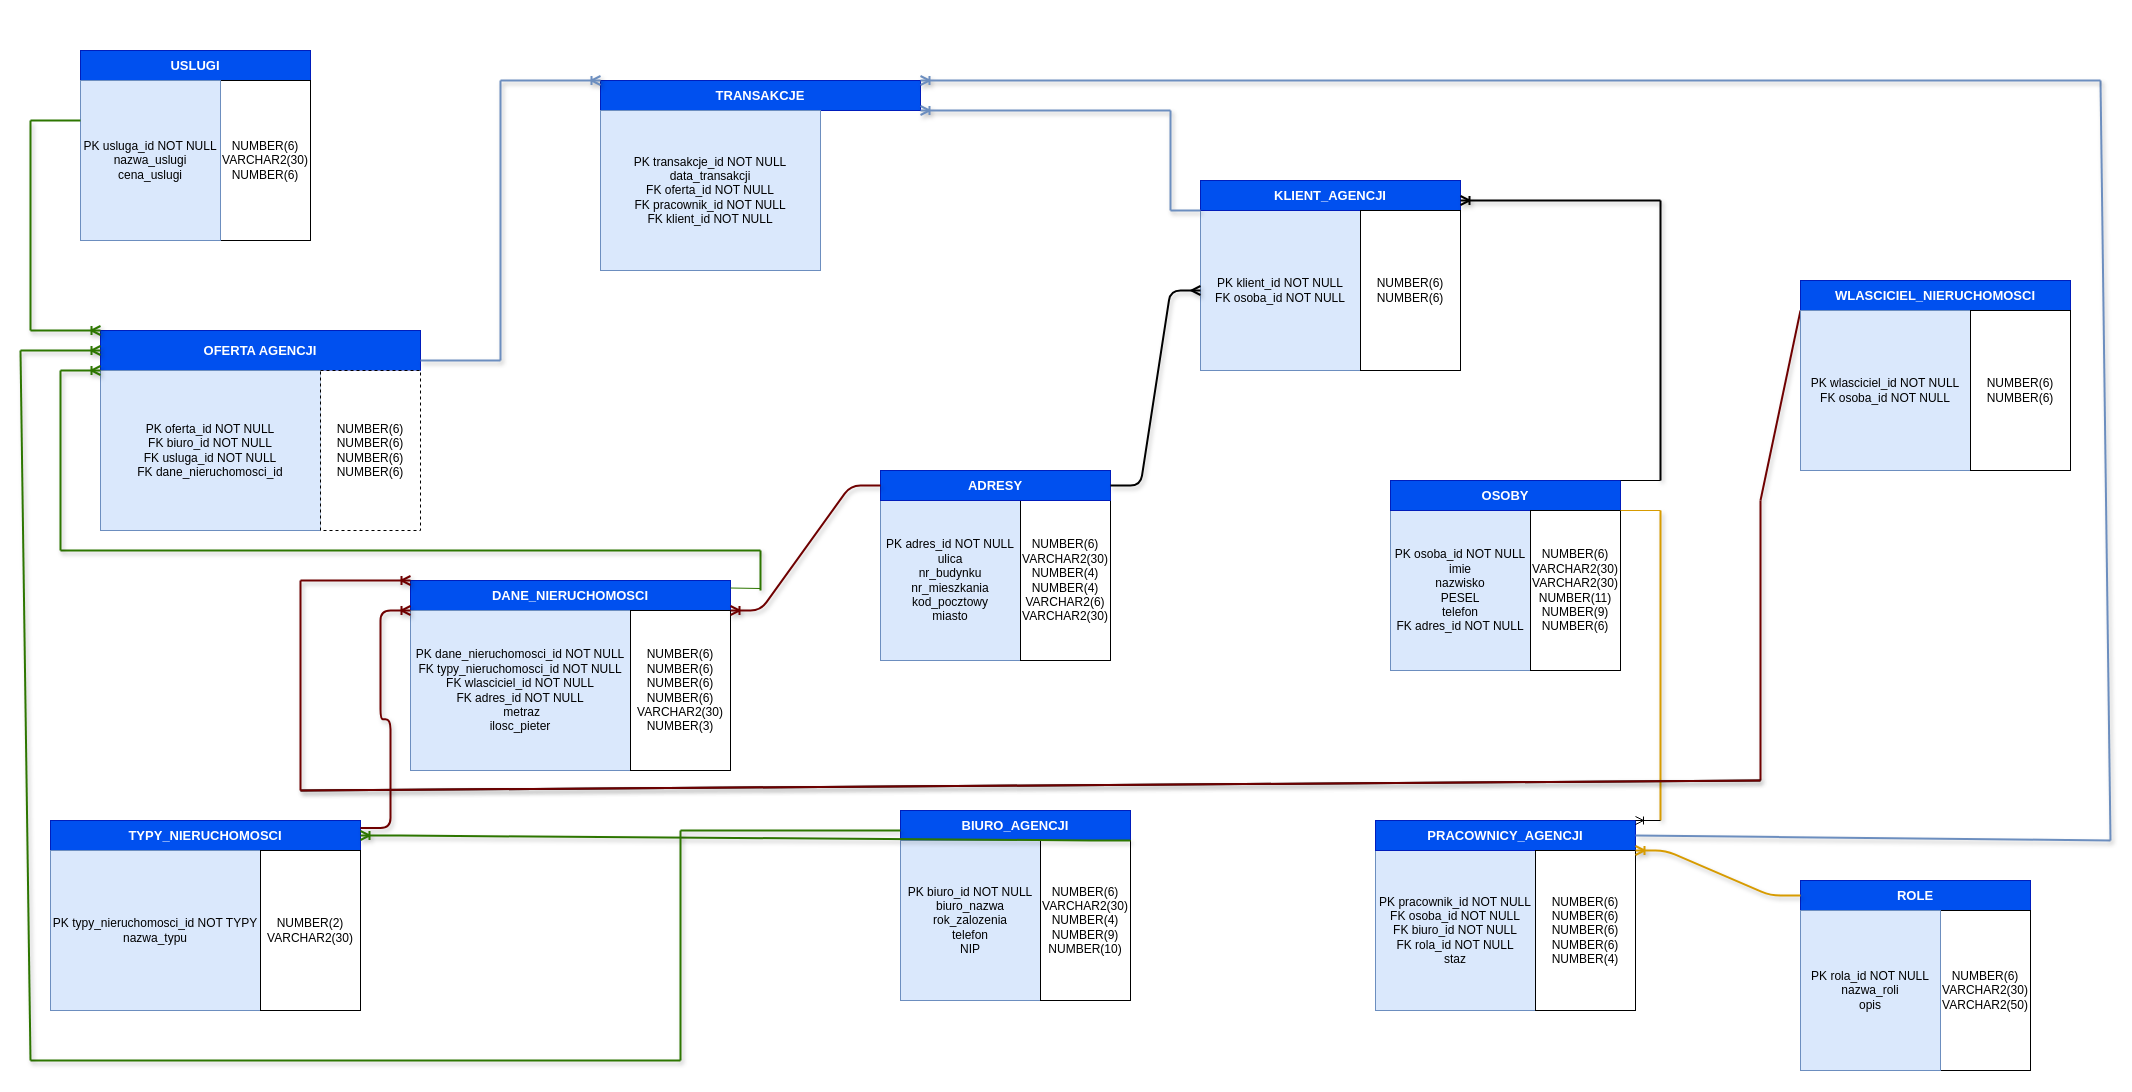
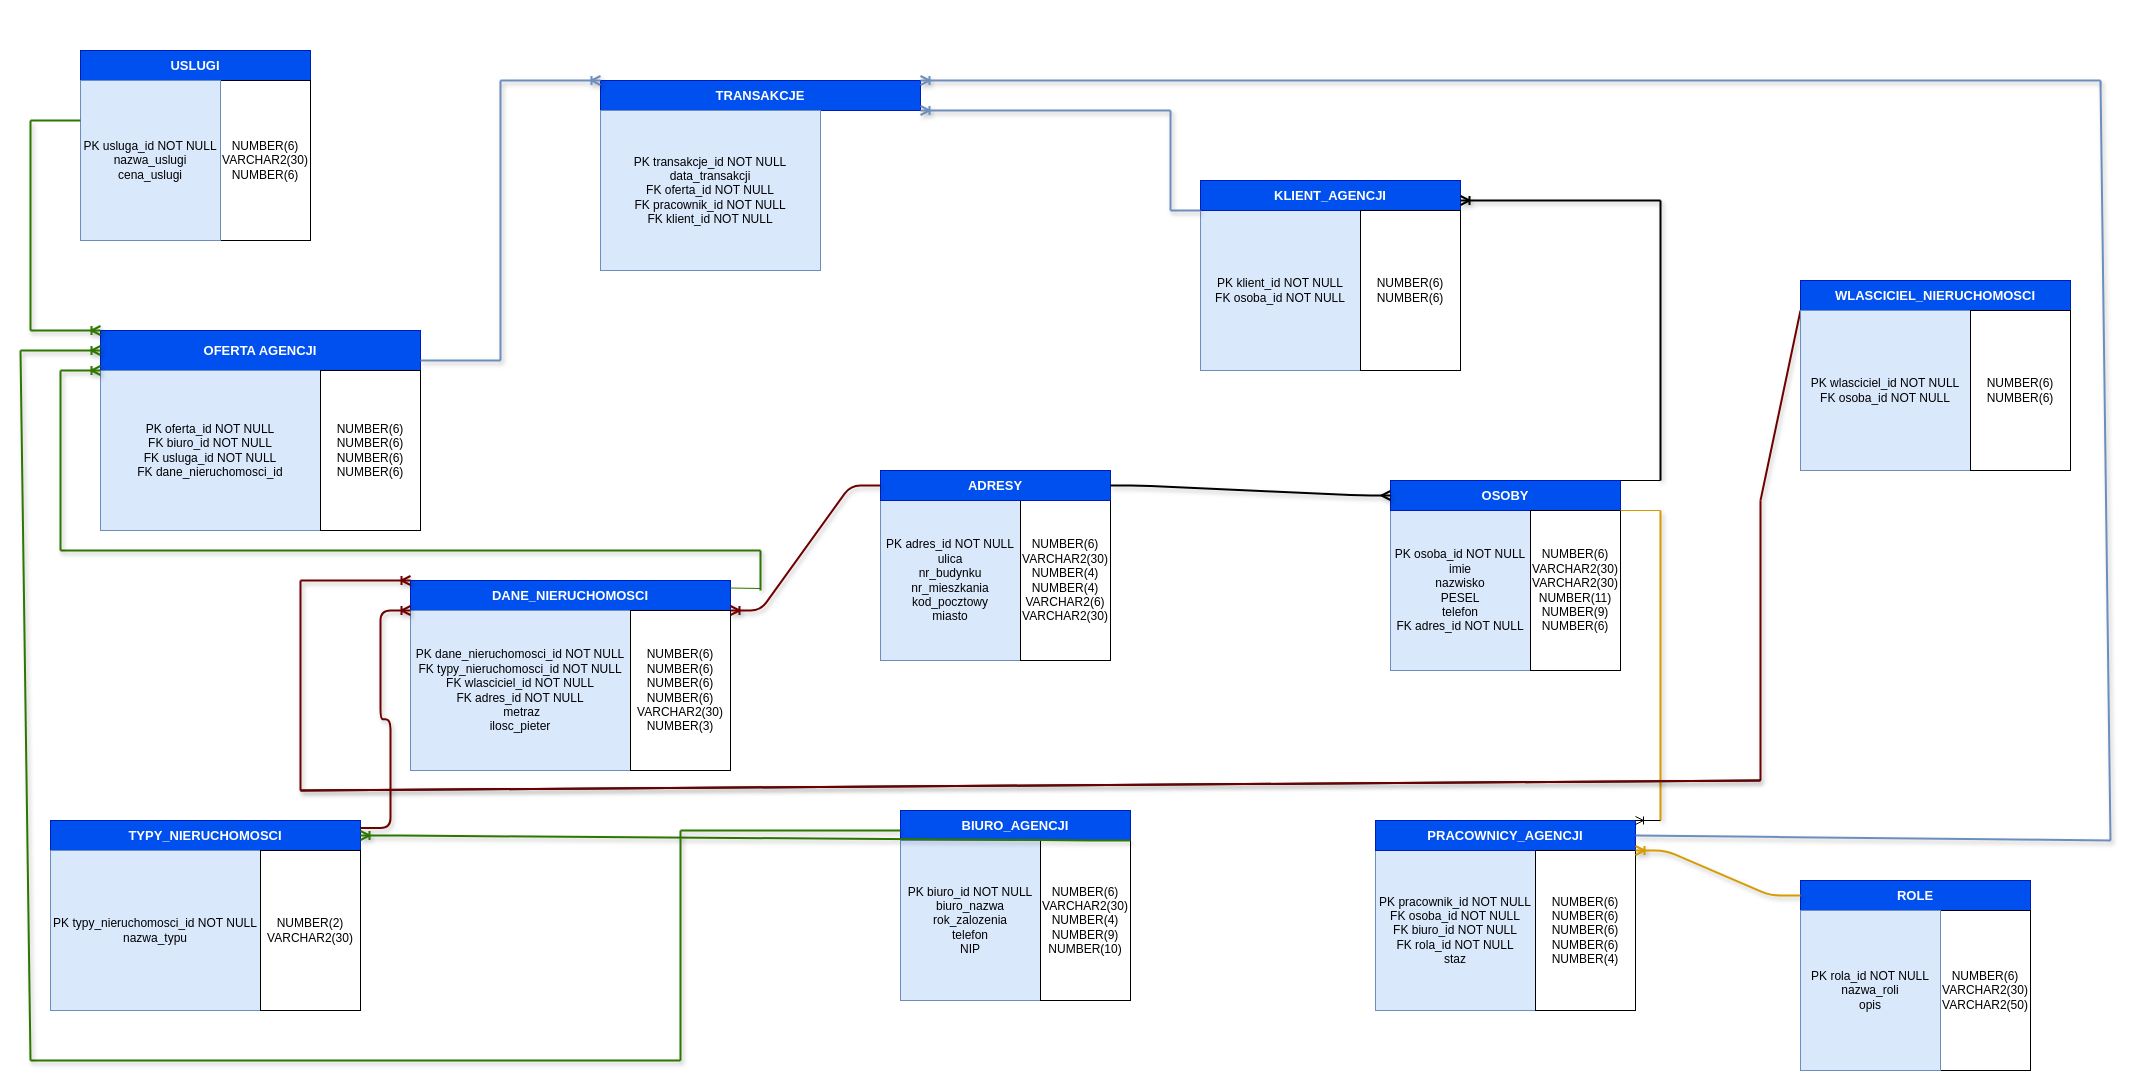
(1157, 378) -> (1261, 491)
(371, 451) -> (371, 451)
(156, 931) -> (156, 931)
